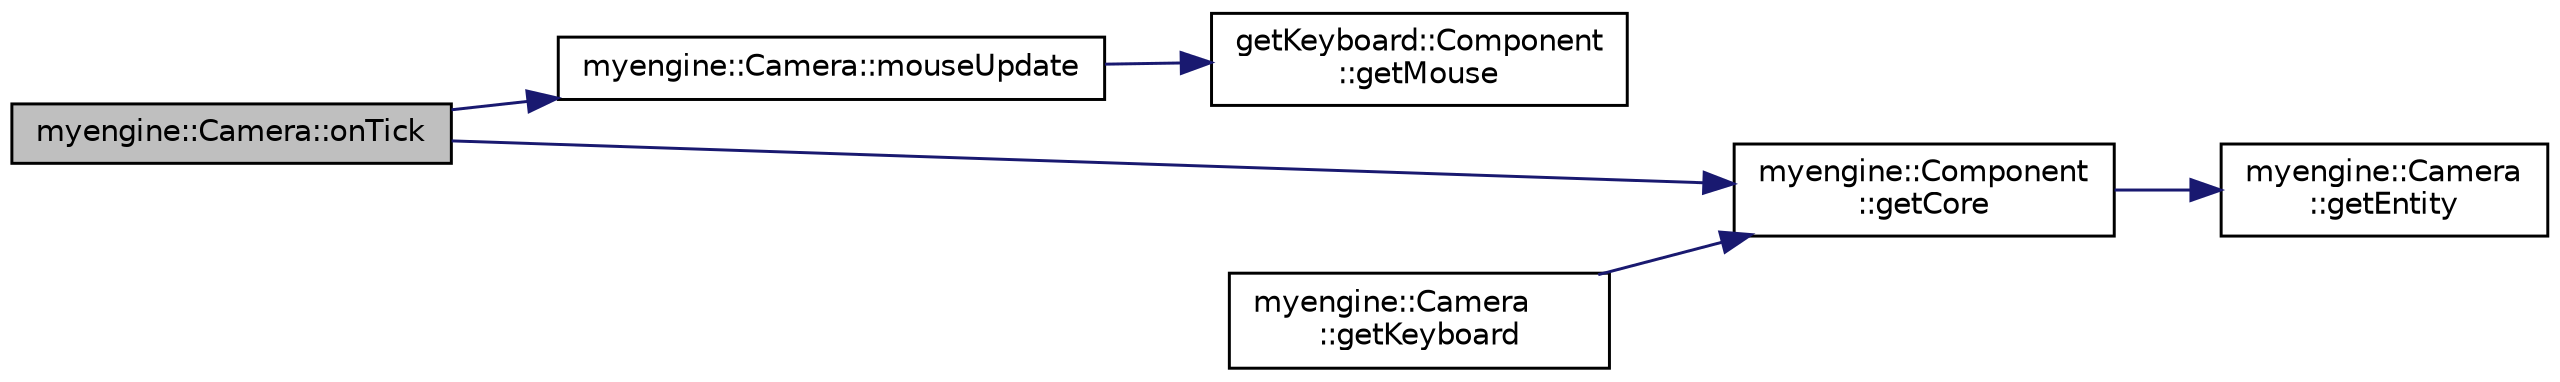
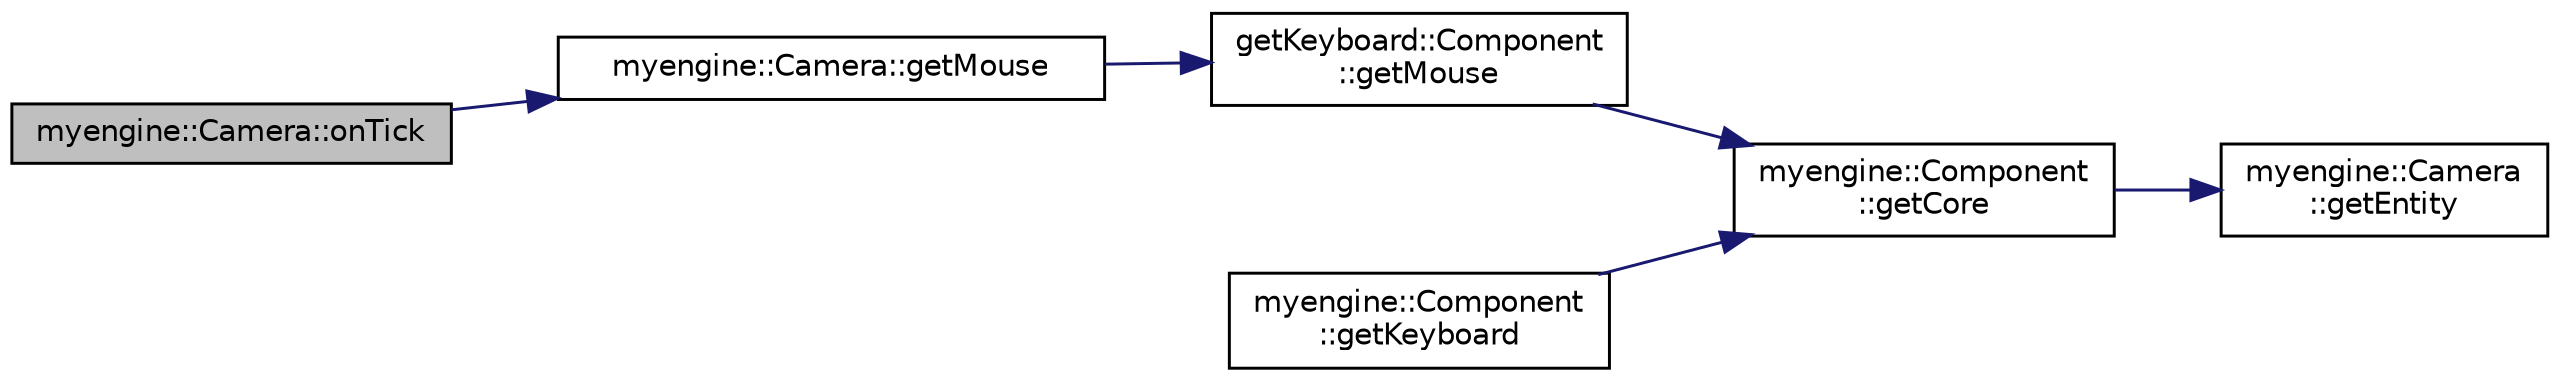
(831, 68) -> (831, 68)
(1077, 162) -> (1657, 121)
(1419, 321) -> (1419, 321)
